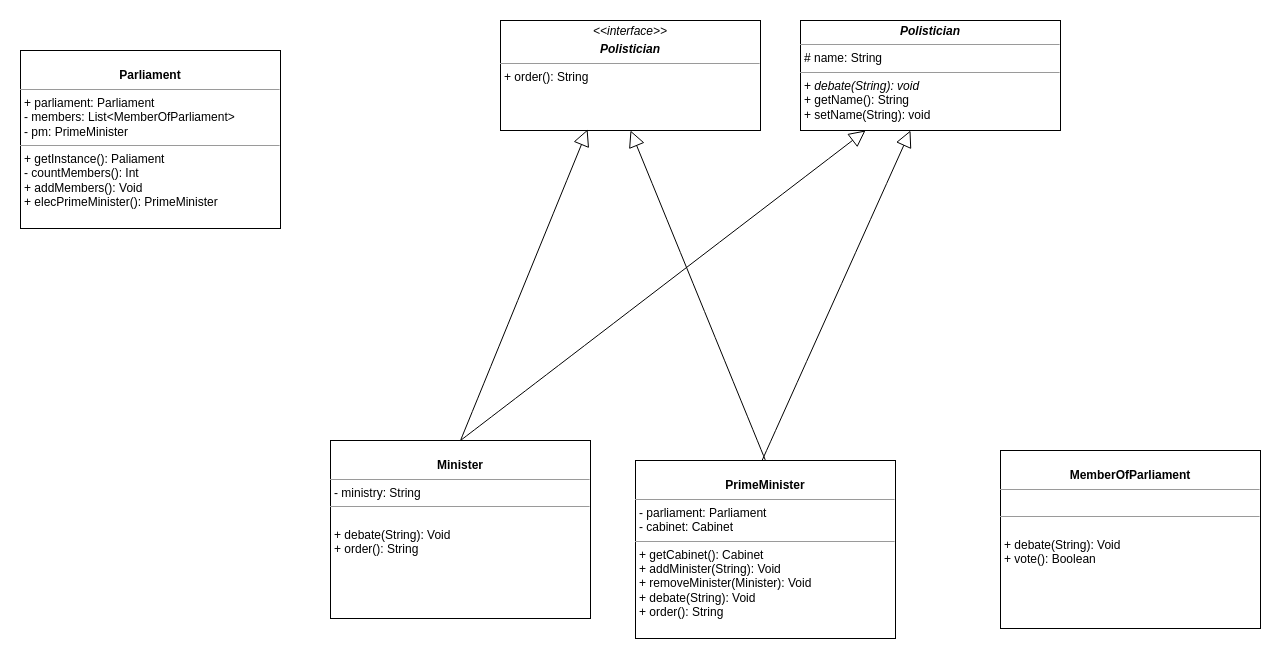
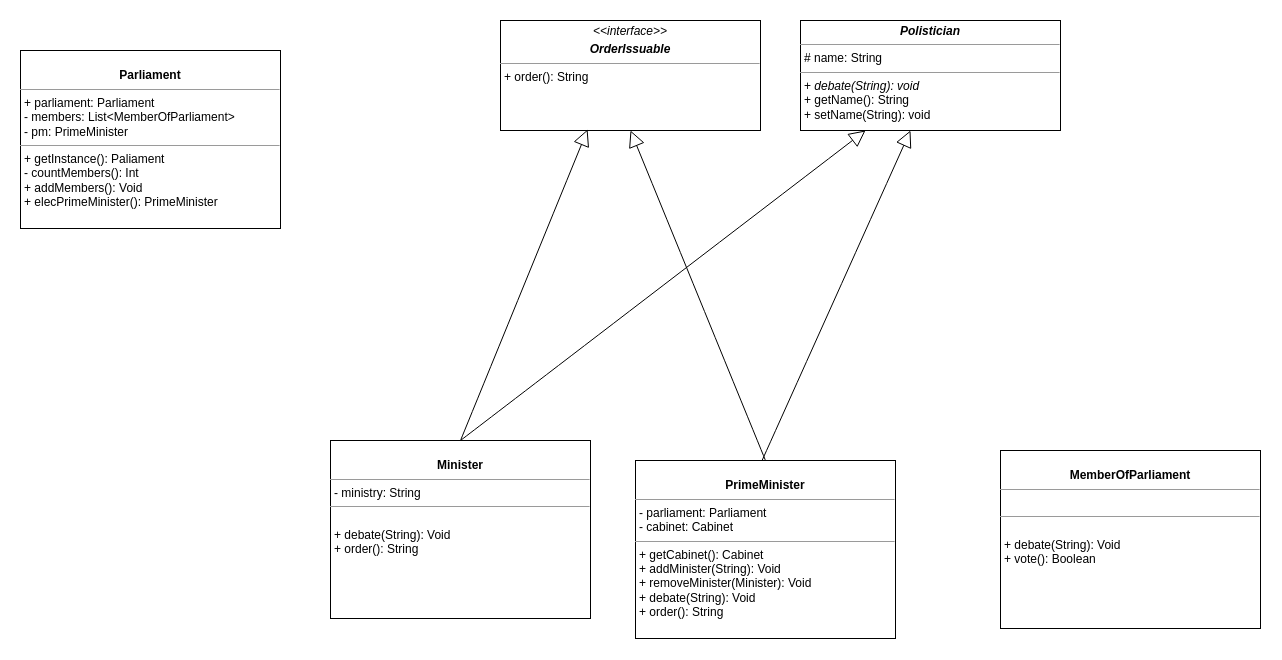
(551, 42) -> (551, 42)
